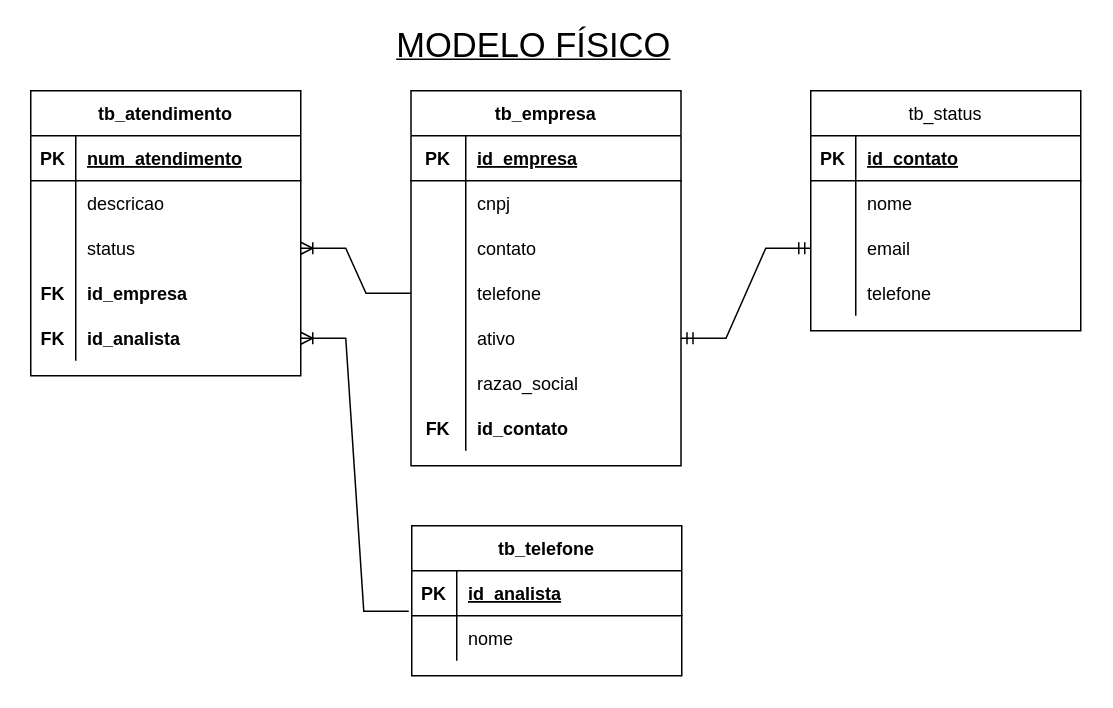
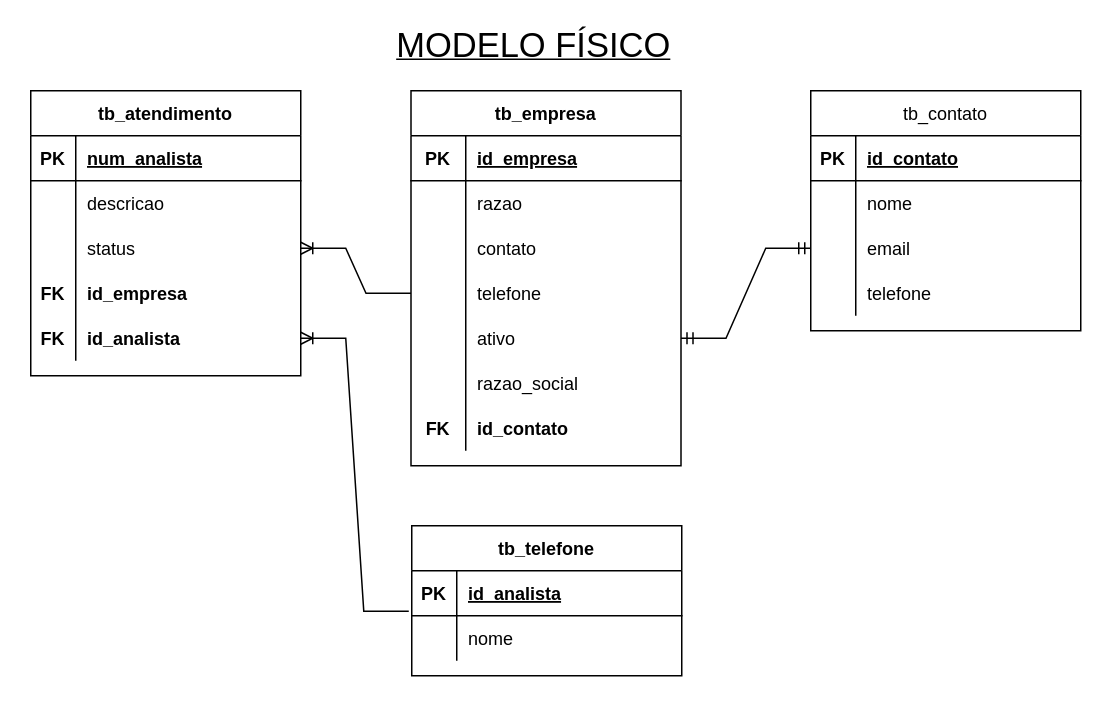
(945, 114) -> (945, 114)
(160, 159) -> (143, 159)
(497, 204) -> (502, 204)
